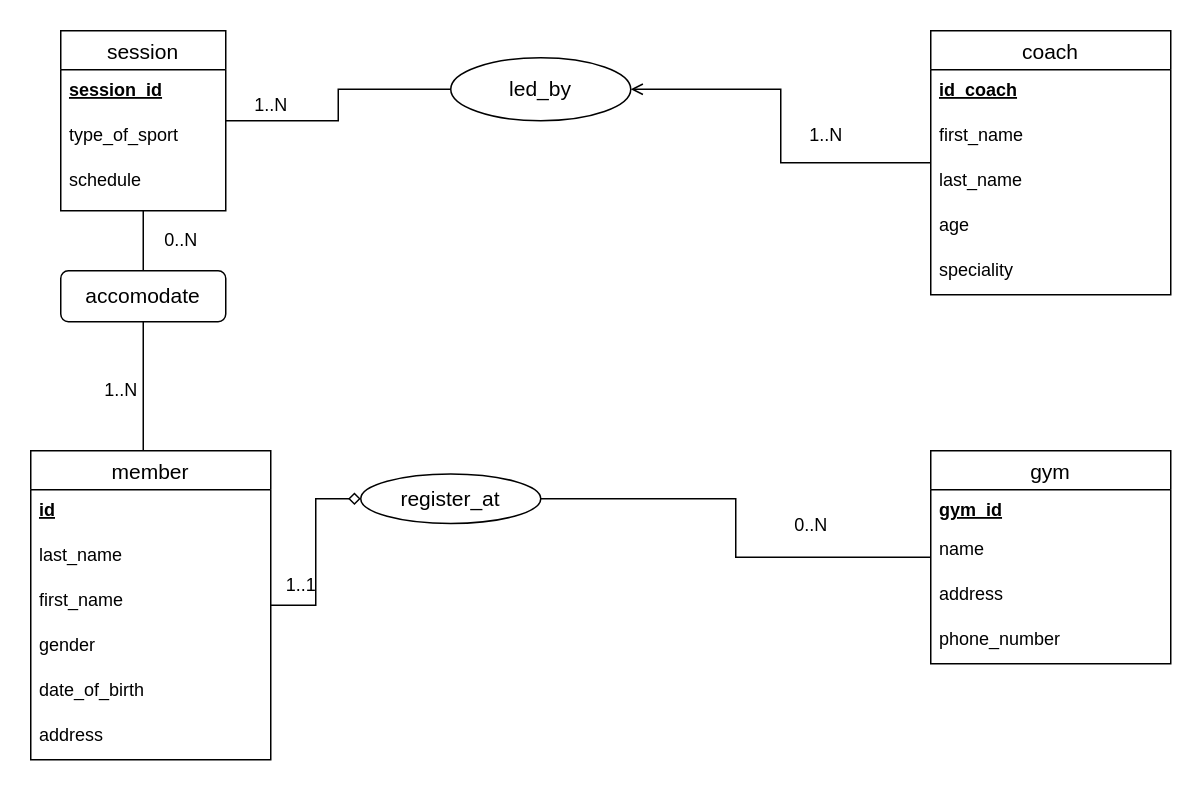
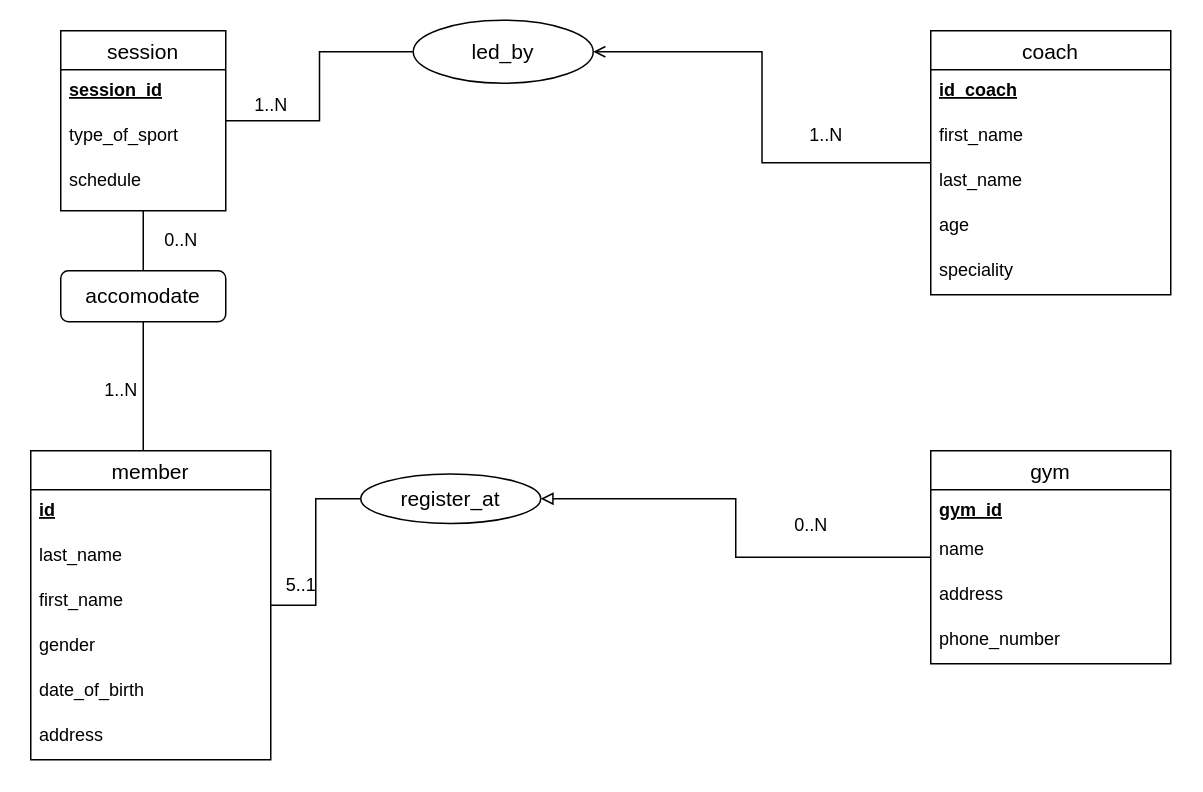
(541, 89) -> (503, 52)
(348, 499) -> (353, 499)
(548, 499) -> (554, 499)
(302, 586) -> (302, 586)
